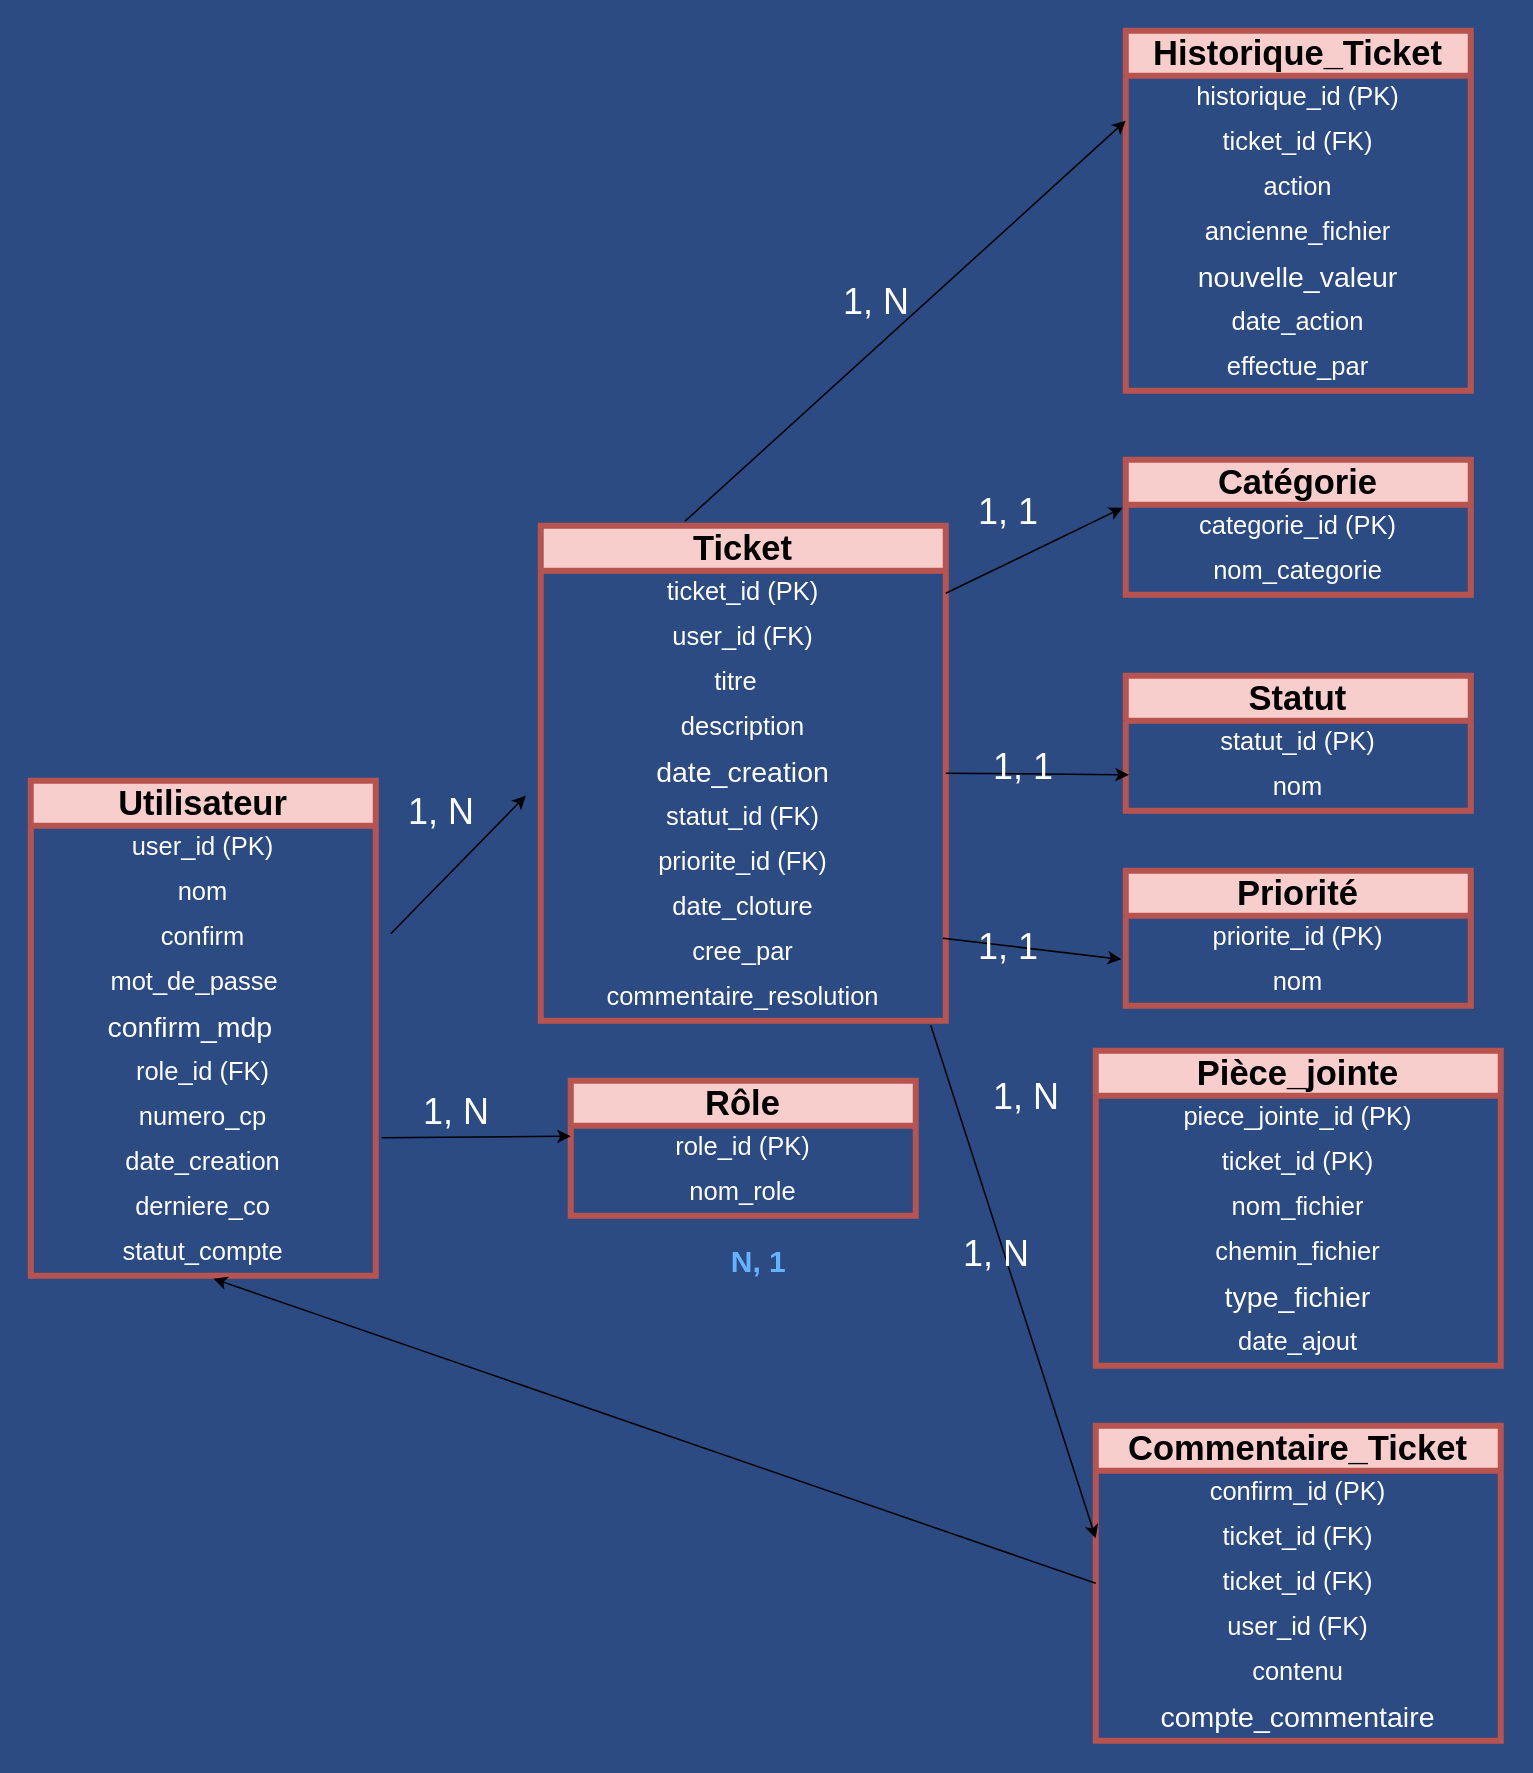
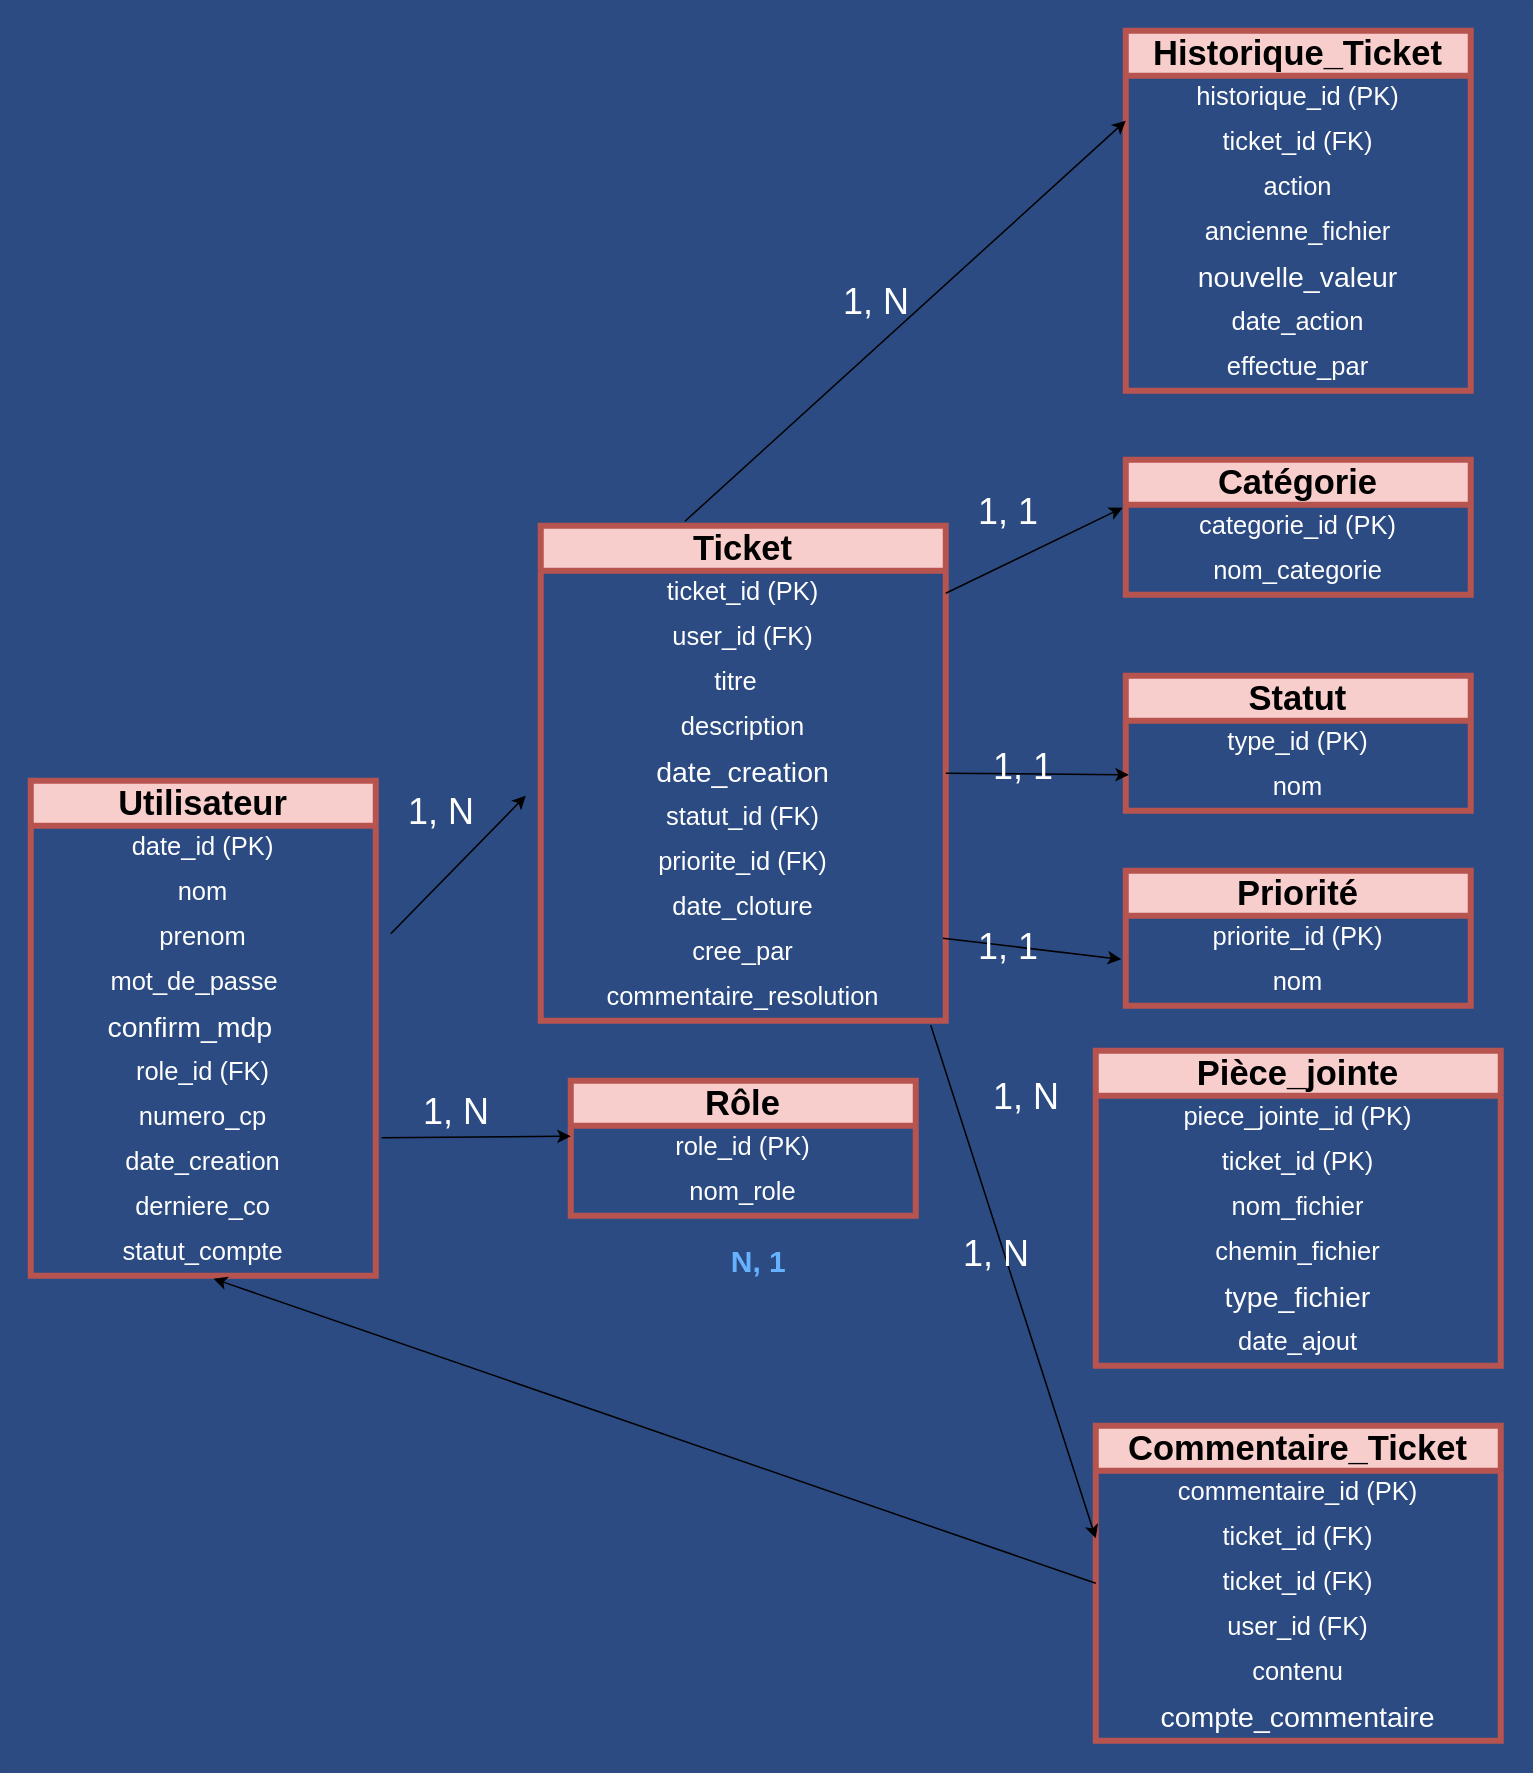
(1298, 743) -> (1298, 743)
(203, 848) -> (203, 848)
(203, 938) -> (203, 938)
(1298, 1493) -> (1298, 1493)
